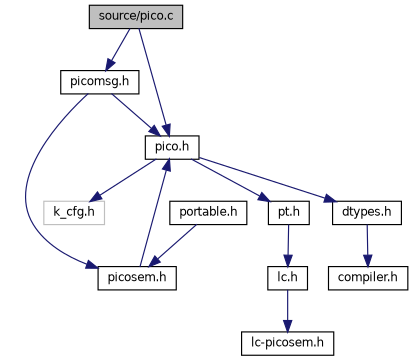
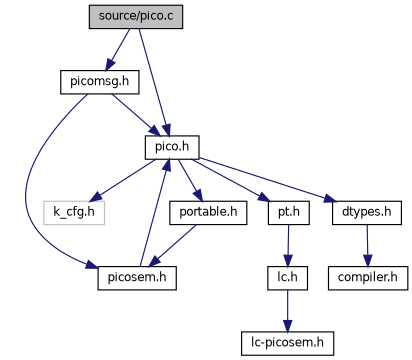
none -> (187, 175)
